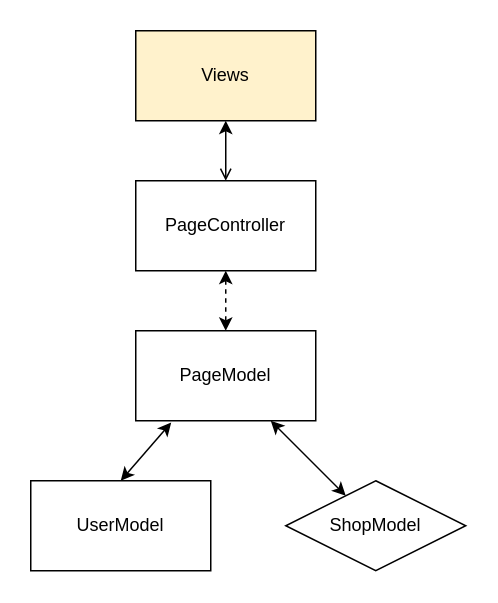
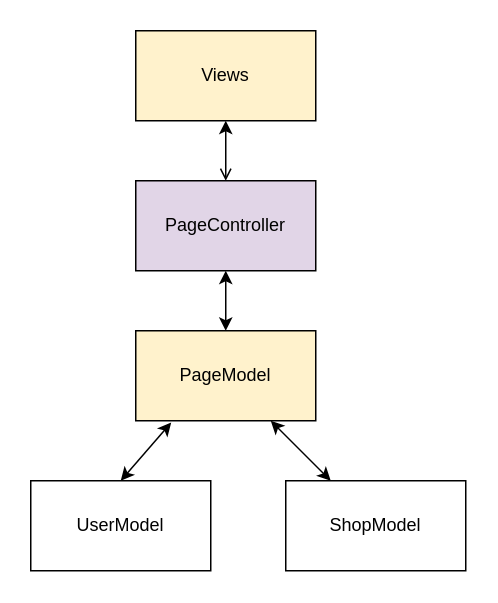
(226, 226) -> (226, 226)
(226, 299) -> (226, 299)
(226, 376) -> (226, 376)
(376, 526) -> (376, 526)
